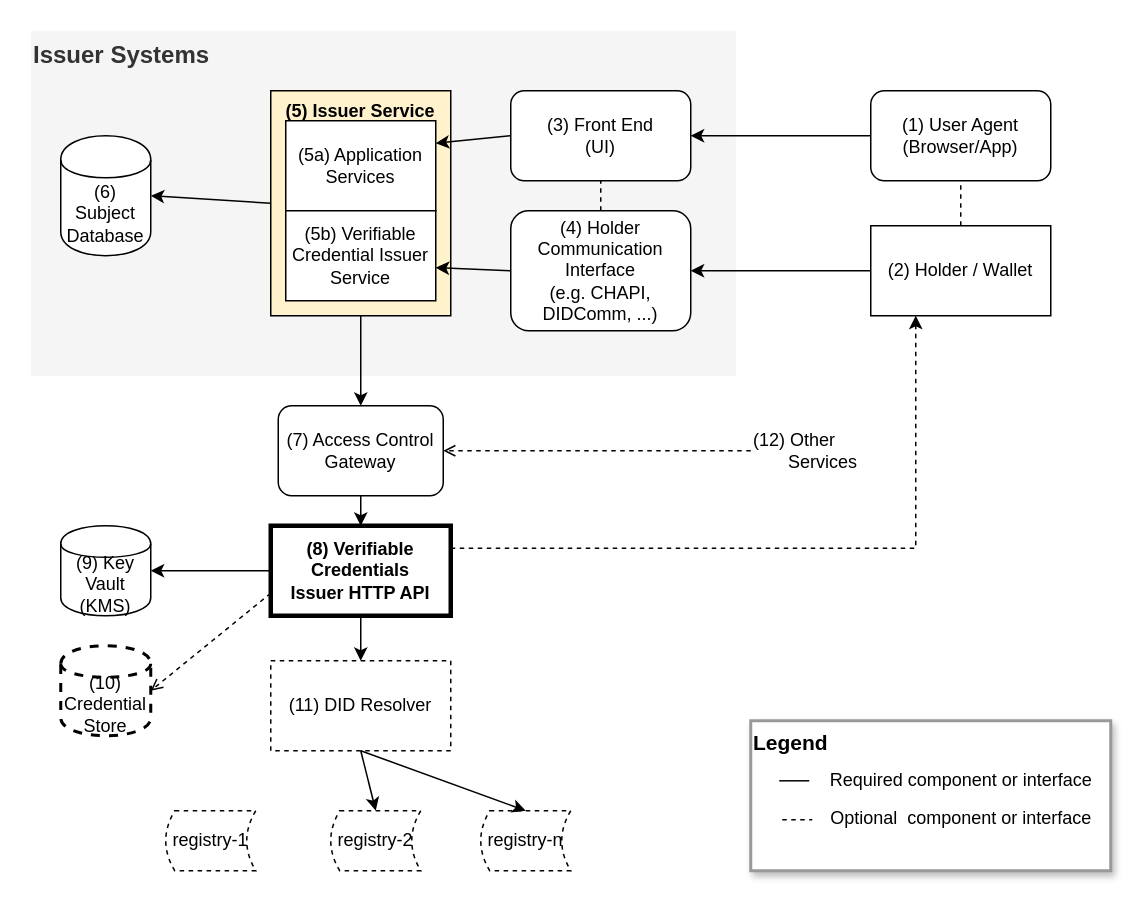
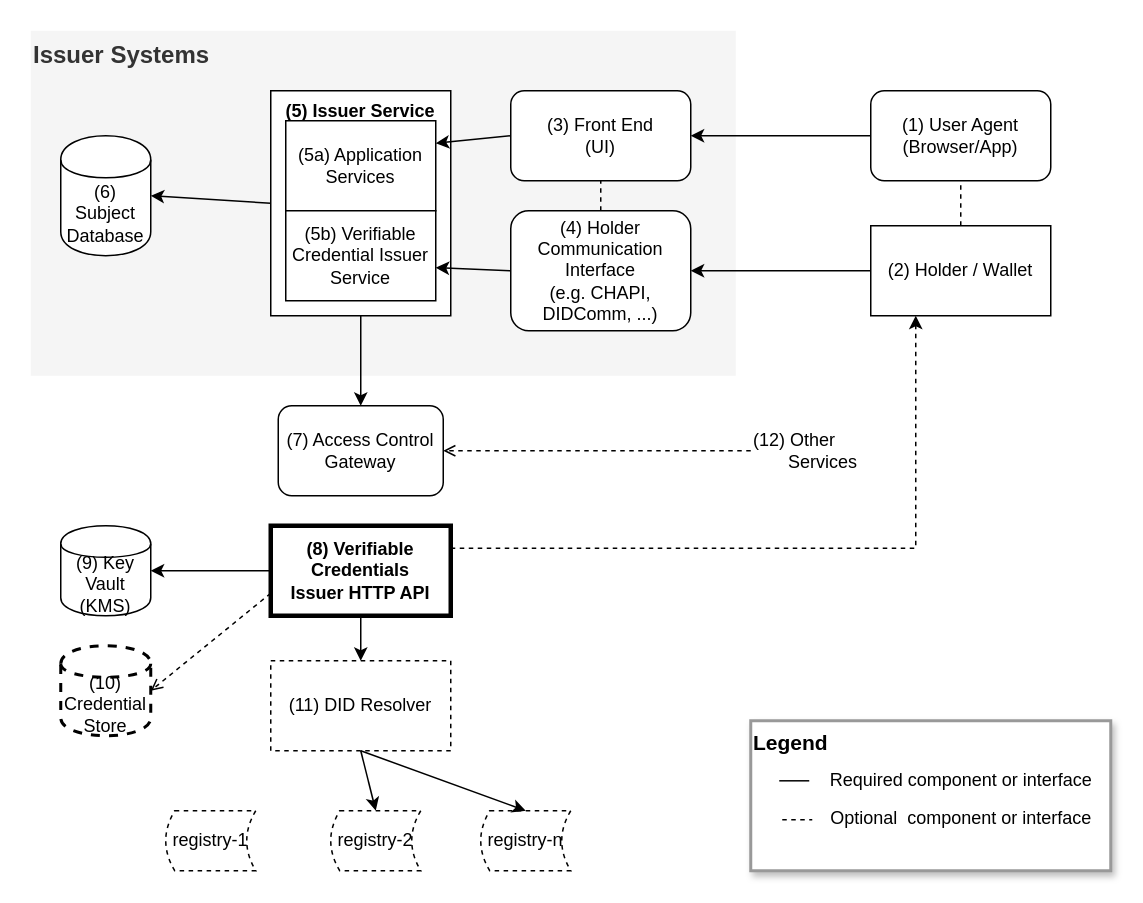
(361, 112) -> (361, 112)
(361, 516) -> none
